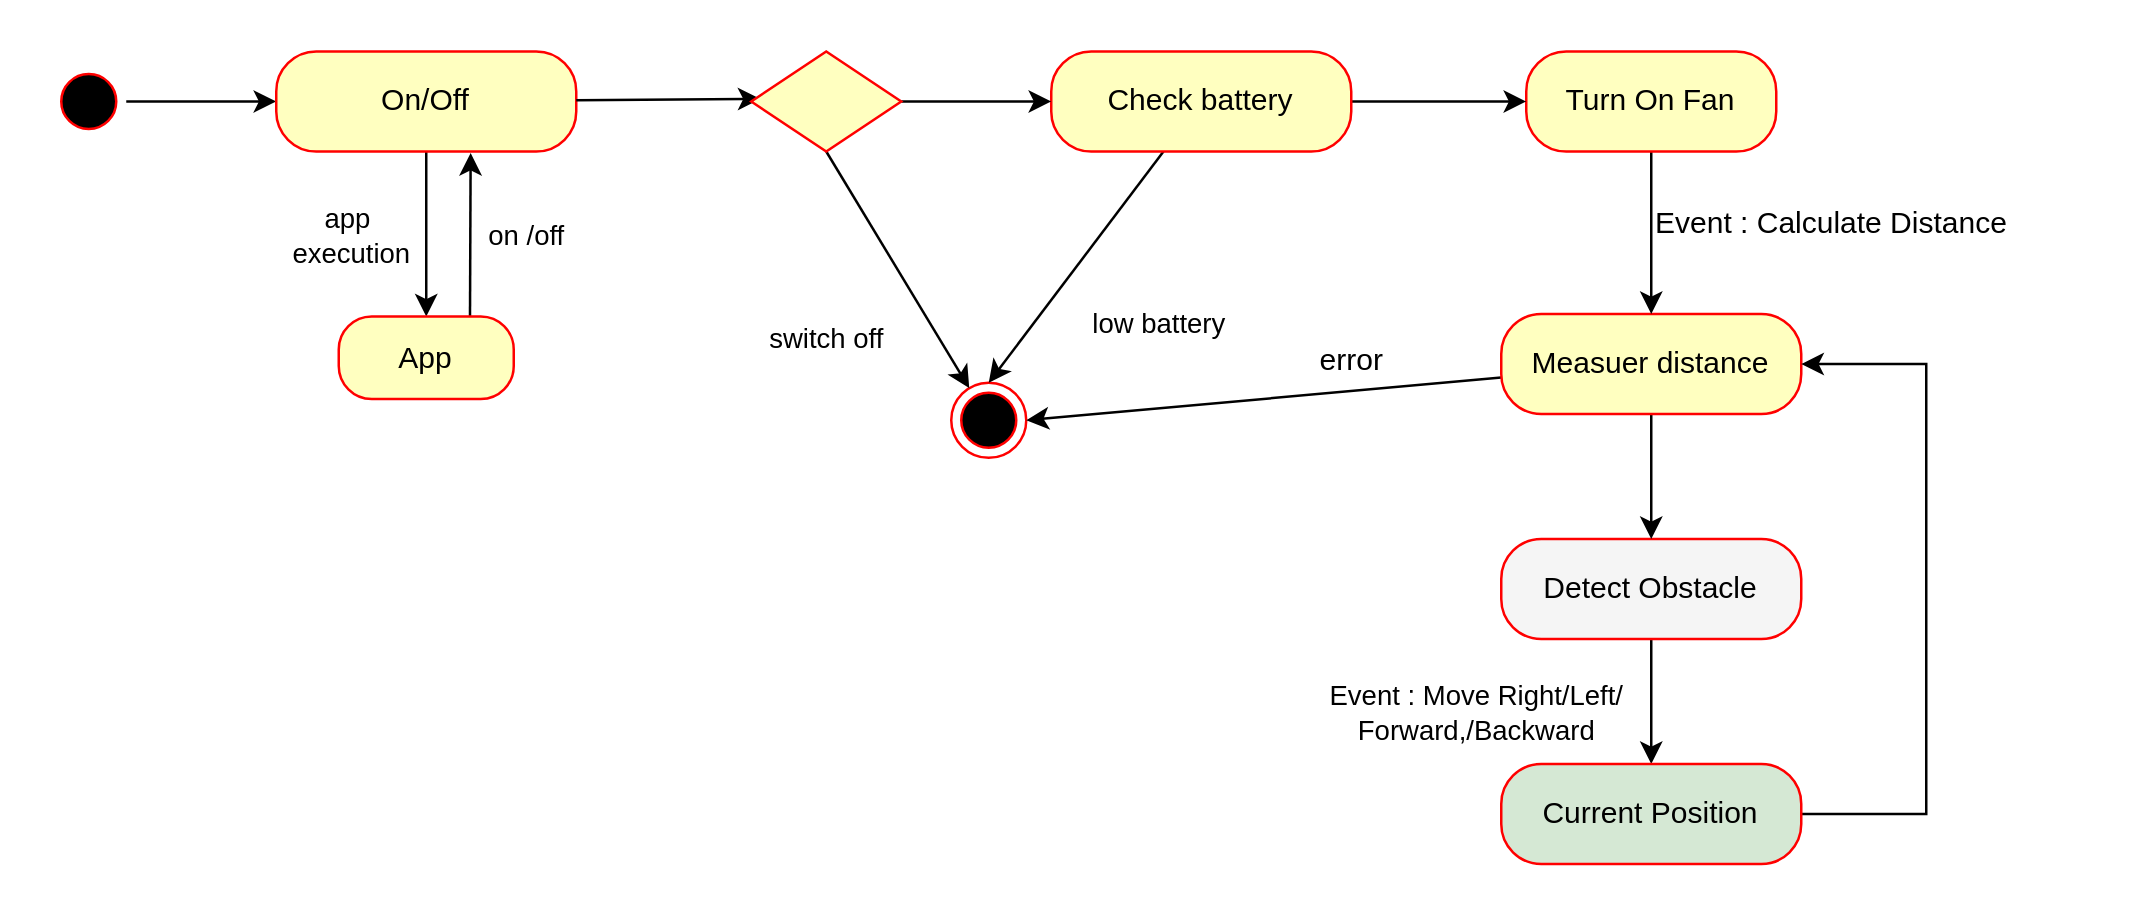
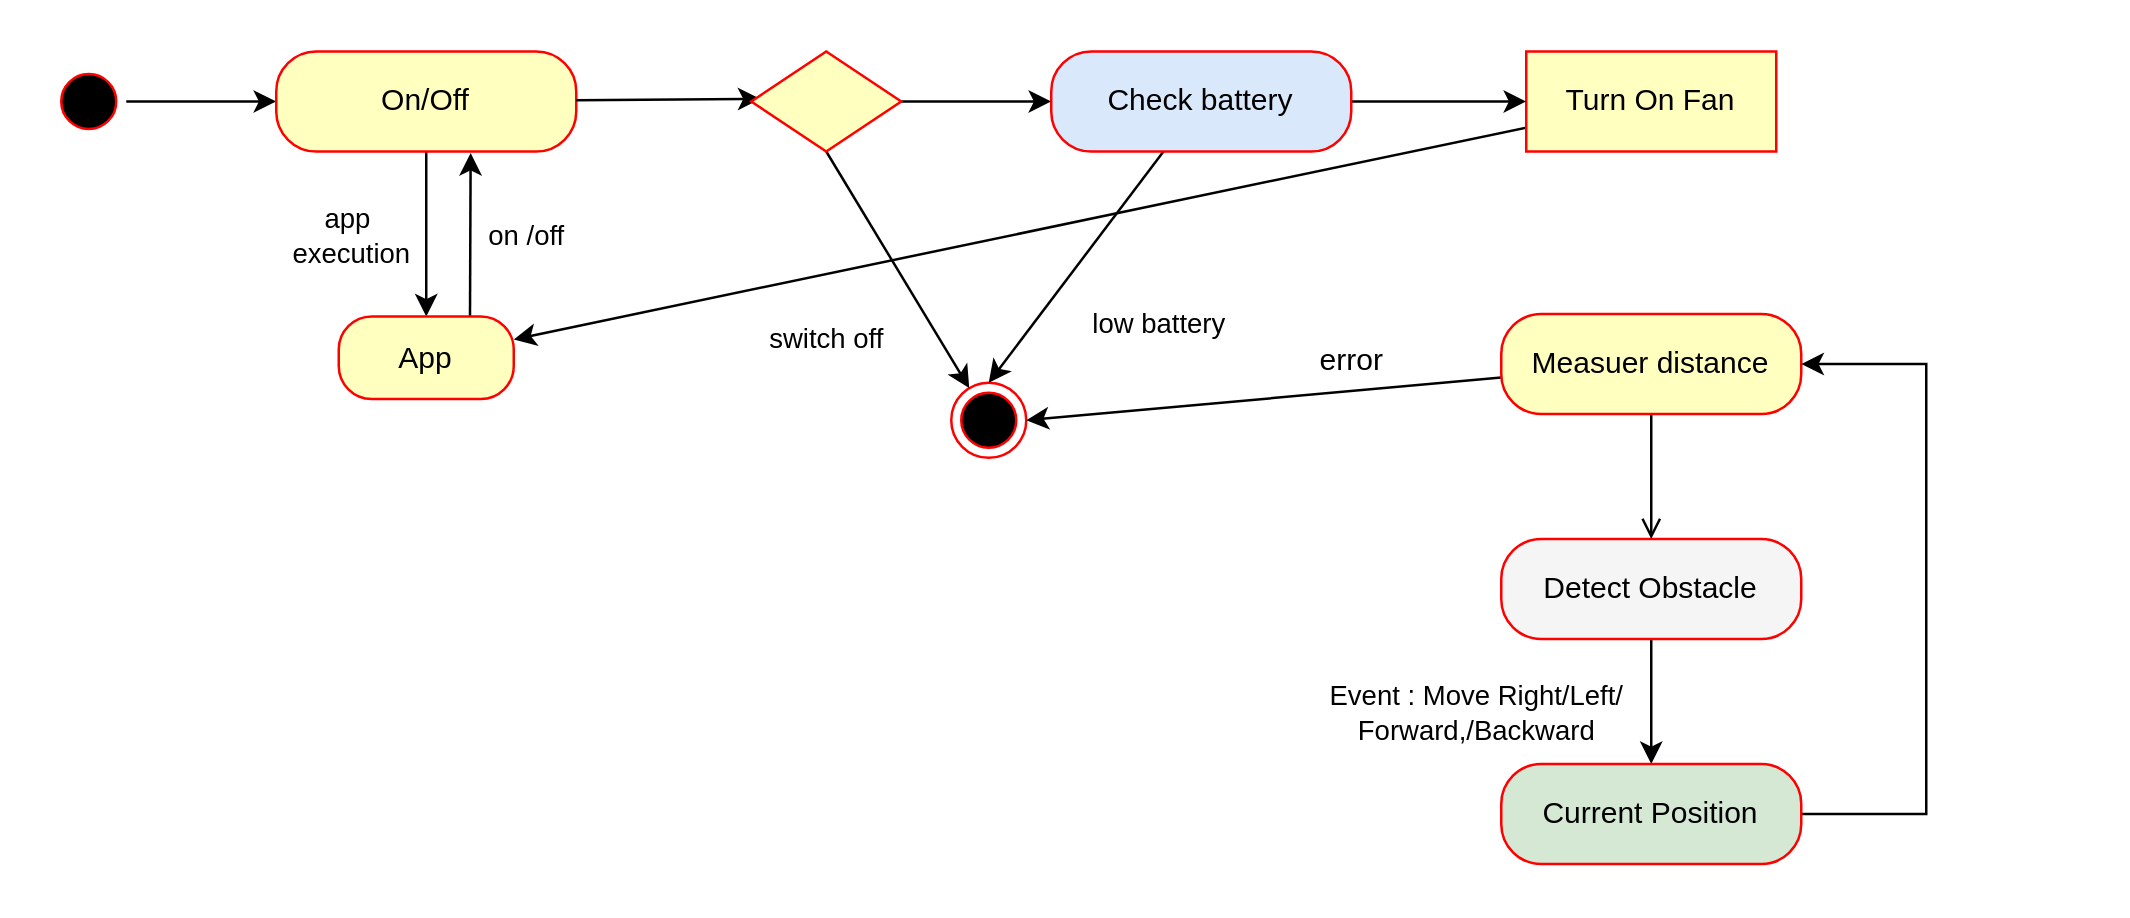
(1201, 101) -> (1201, 101)
(1651, 101) -> (1651, 101)
(1651, 225) -> (1325, 170)
(1864, 226) -> none
(1651, 521) -> (1651, 525)
